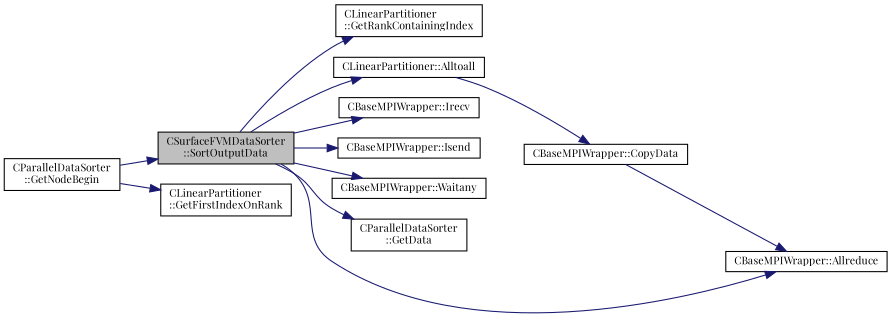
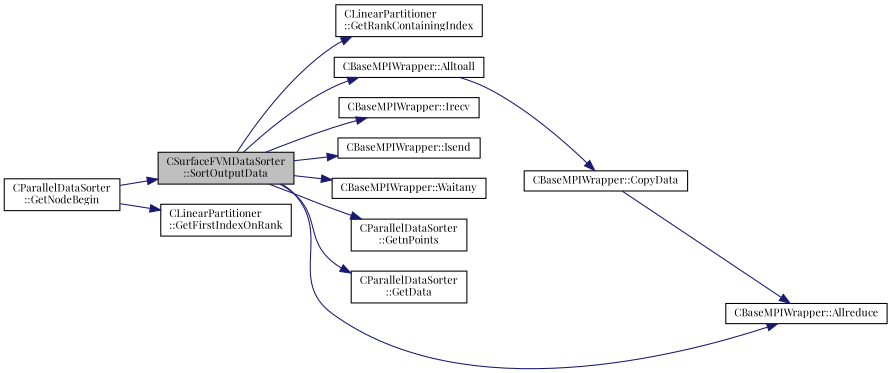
(409, 67) -> (409, 67)
none -> (409, 235)
